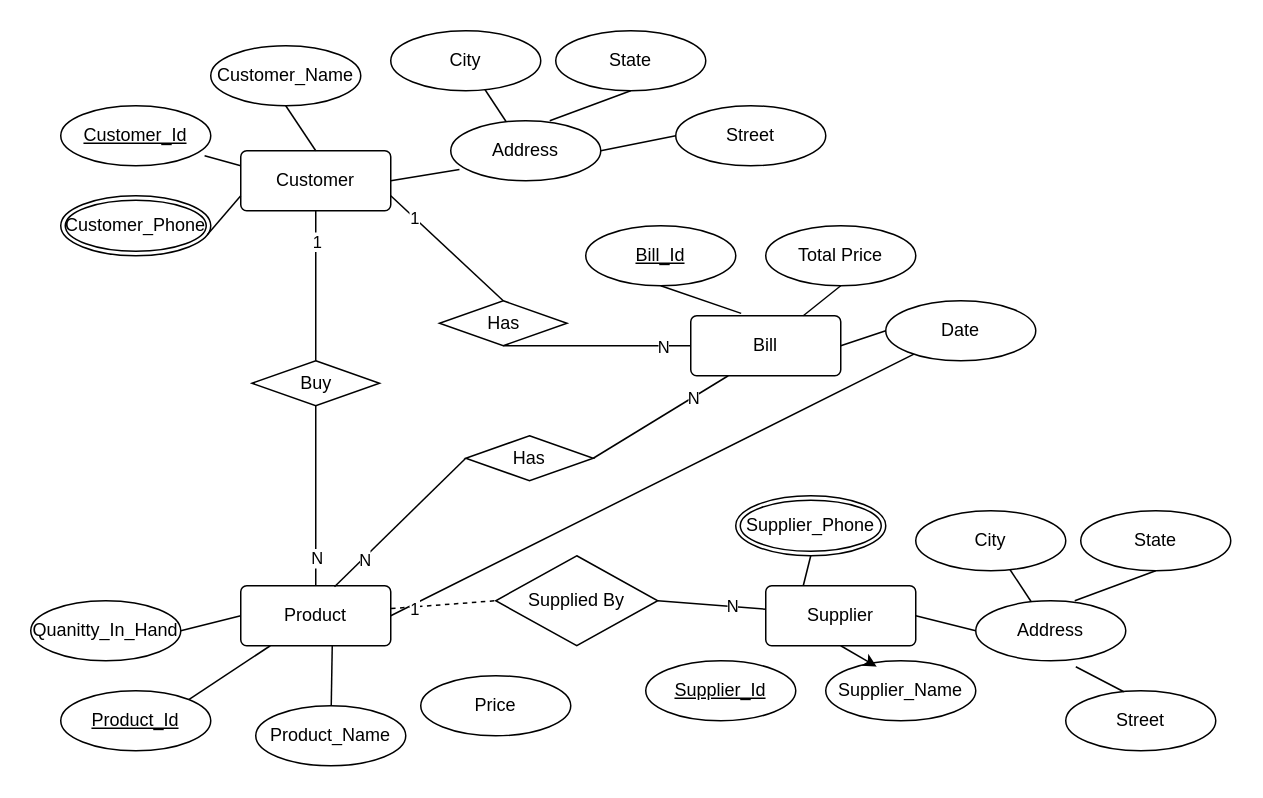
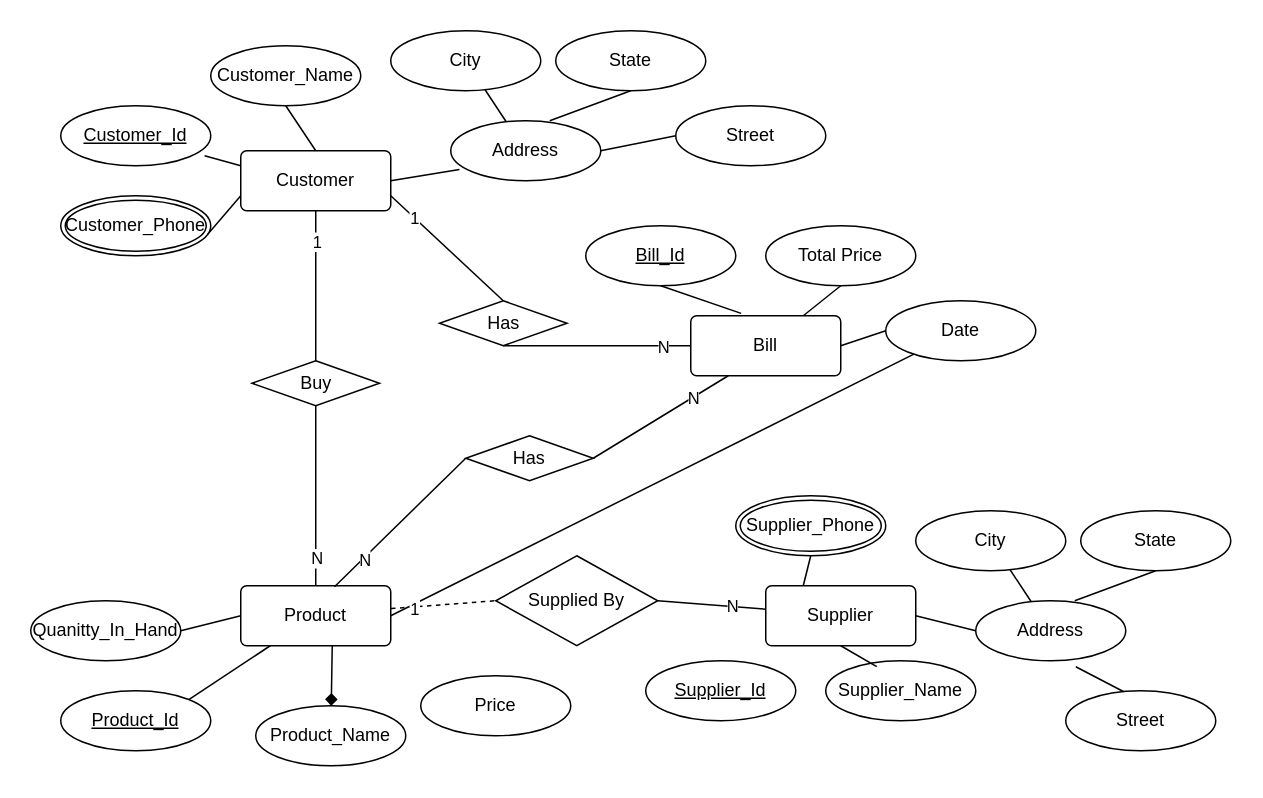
(867, 661) -> (869, 662)
(331, 699) -> (331, 693)
